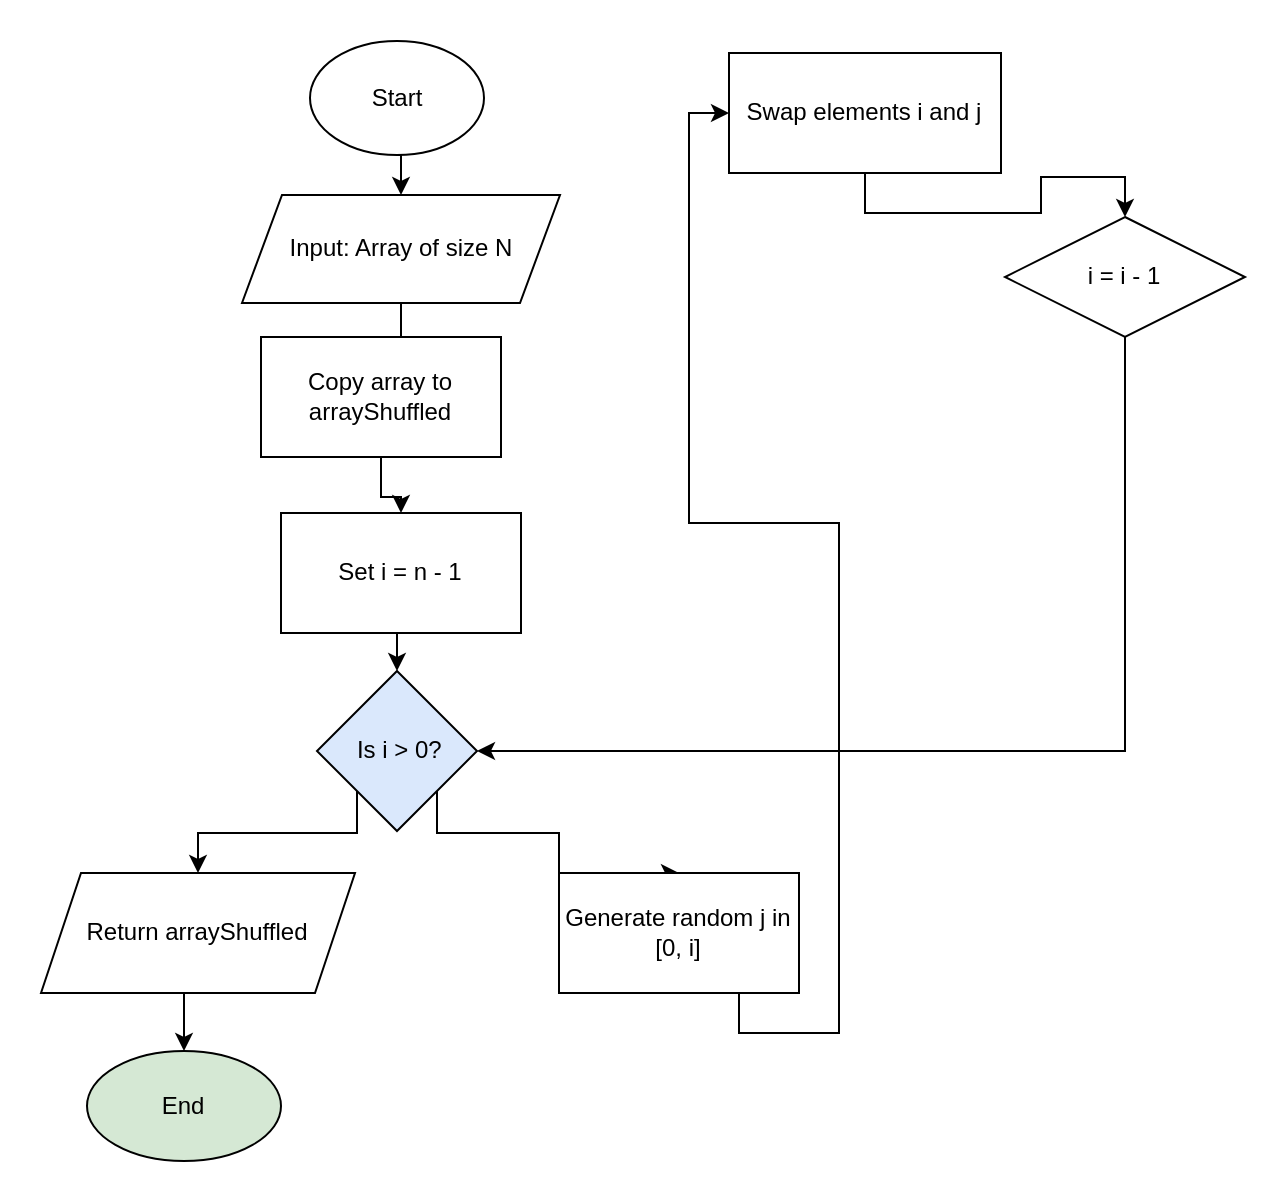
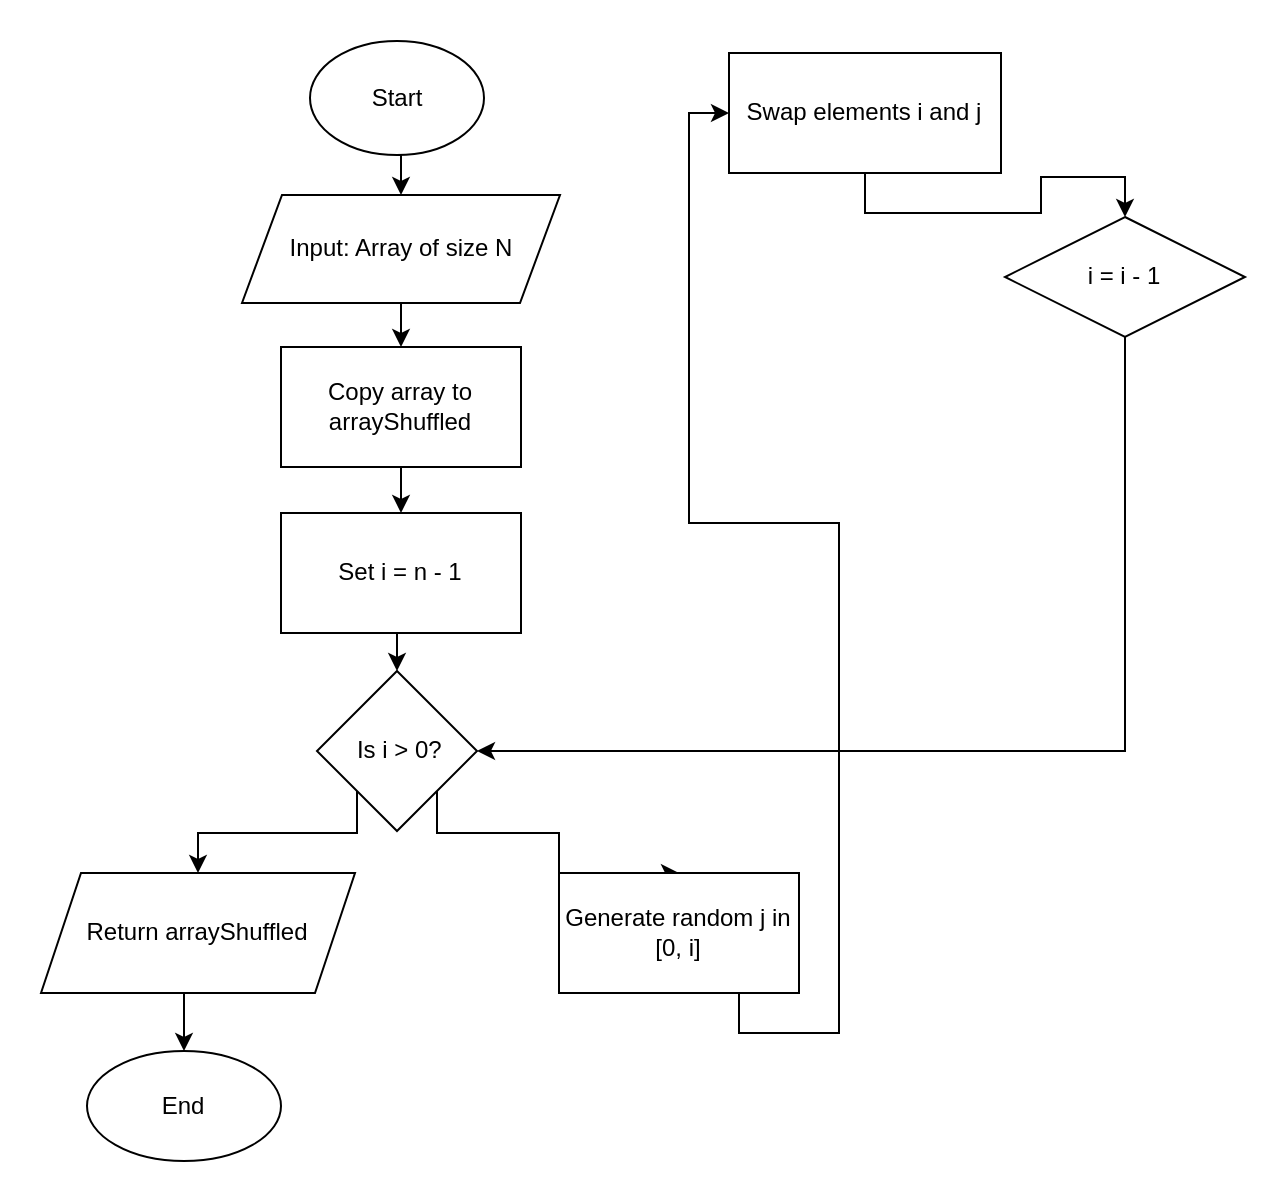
(381, 397) -> (401, 407)
(397, 751) -> (397, 751)
(184, 1106) -> (184, 1106)
